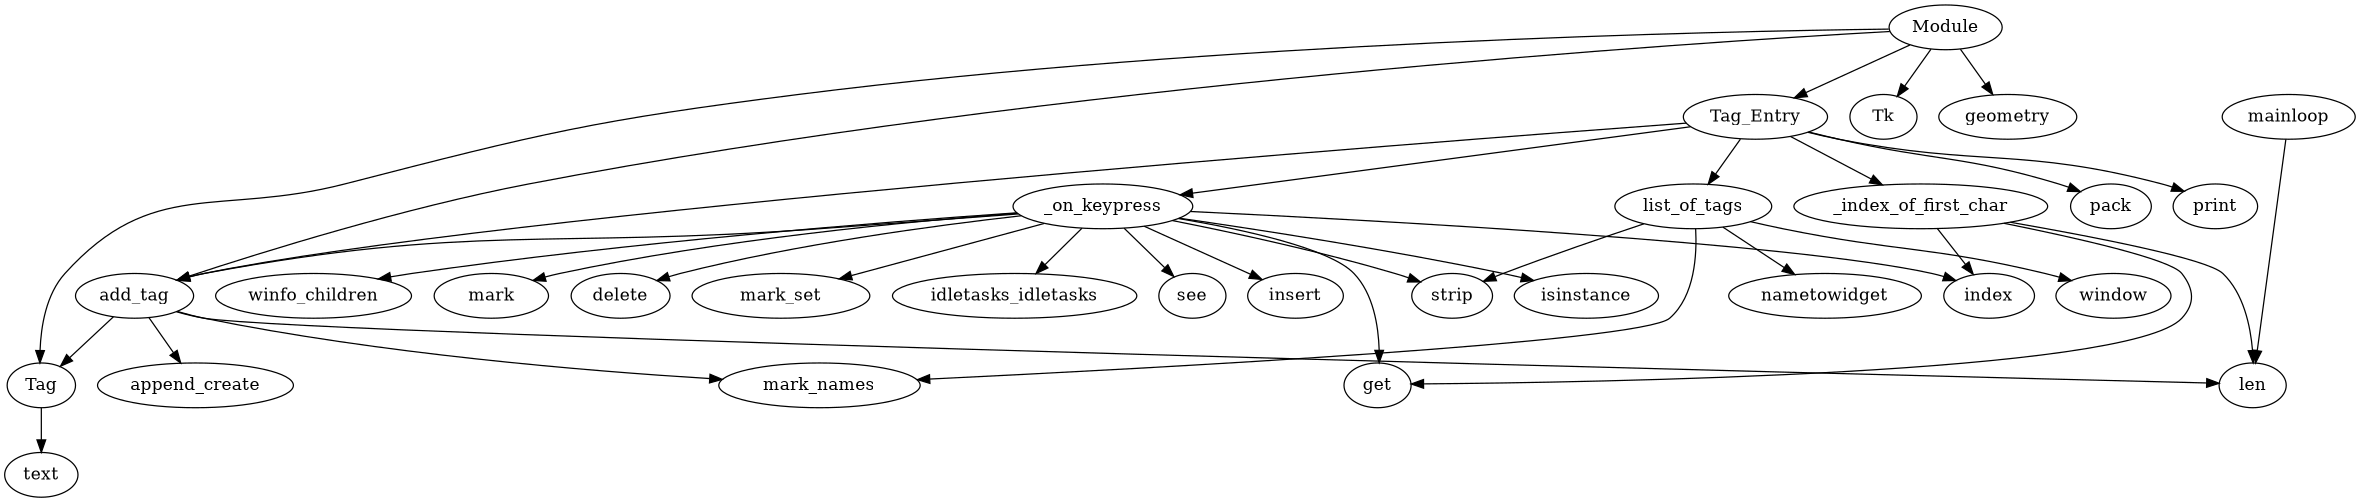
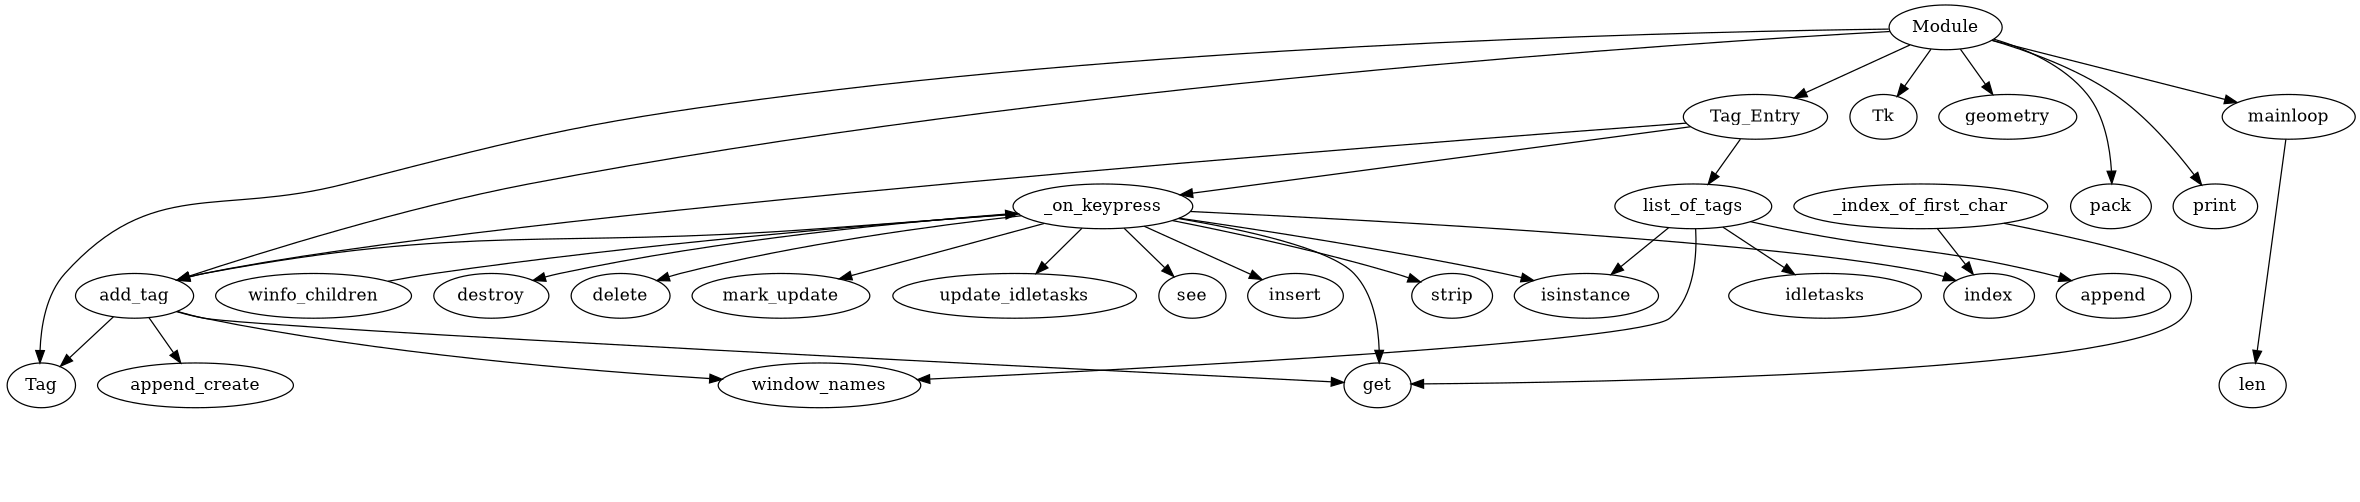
none -> (2108, 70)
(1991, 157) -> (2106, 89)
(1831, 158) -> none
(1985, 165) -> (2078, 84)
(641, 245) -> (681, 243)
(1569, 249) -> (1645, 247)
(2159, 252) -> none
(491, 296) -> (491, 296)
(781, 296) -> (781, 296)
(1015, 296) -> (1015, 296)
(1825, 296) -> (1825, 296)
(2113, 296) -> (2113, 296)
(1191, 356) -> (753, 352)
(819, 385) -> (819, 385)
(41, 475) -> none
